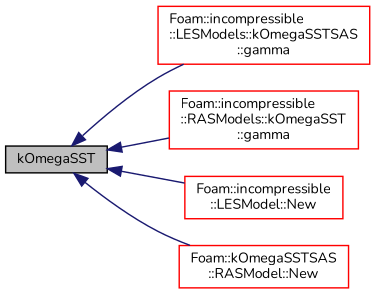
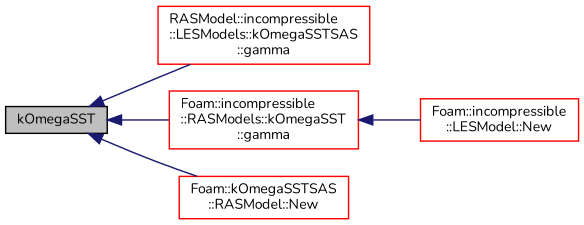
(264, 35) -> (264, 35)
(153, 177) -> (397, 120)
